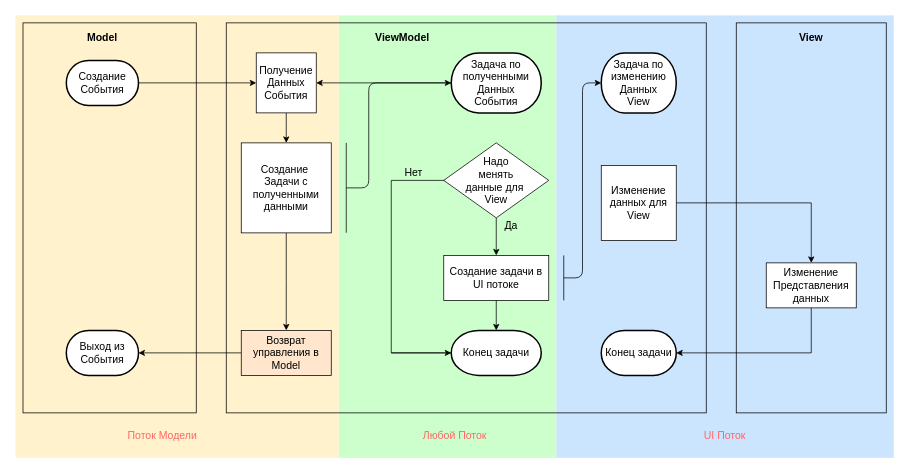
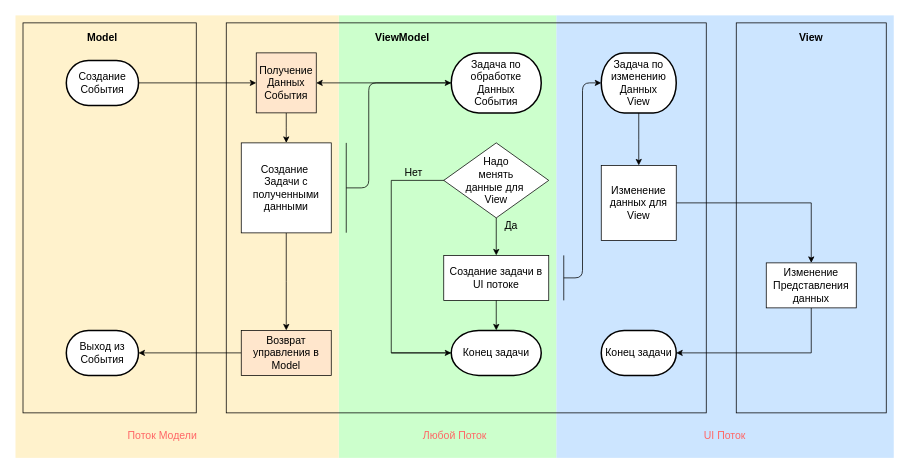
(286, 83) -> (286, 83)
(496, 83) -> (496, 83)
none -> (639, 136)
